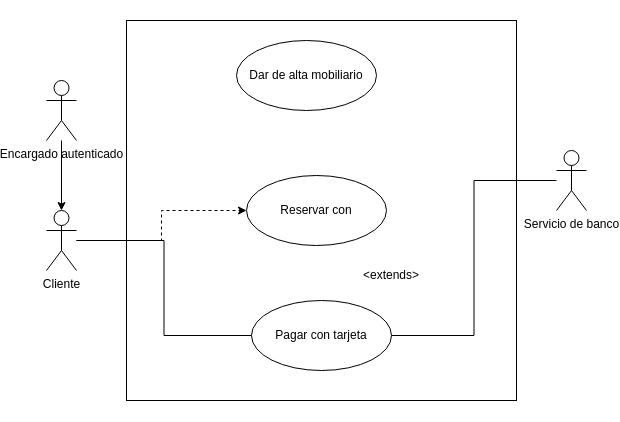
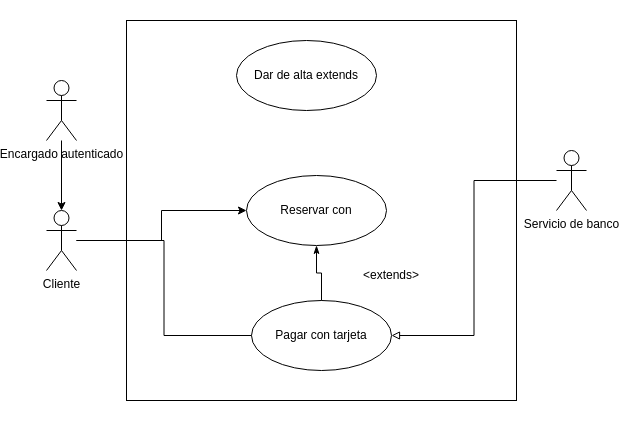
(307, 76) -> (307, 76)
(187, 211) -> (187, 211)
none -> (322, 274)
(397, 336) -> (401, 336)
